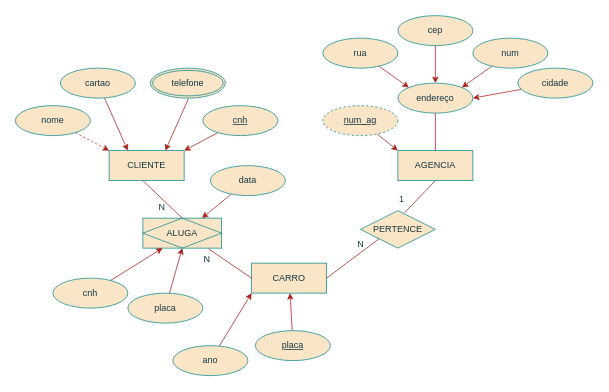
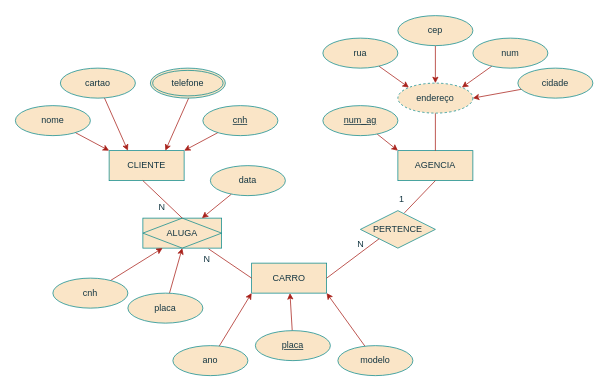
(435, 98) -> (435, 98)
(360, 120) -> (360, 120)
(90, 140) -> (90, 140)
none -> (347, 321)
none -> (375, 360)
